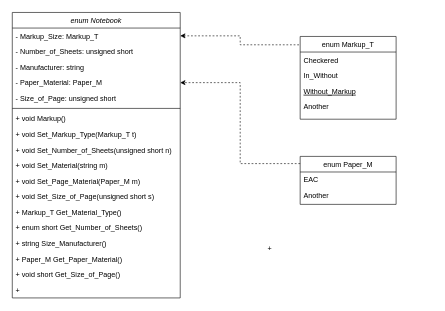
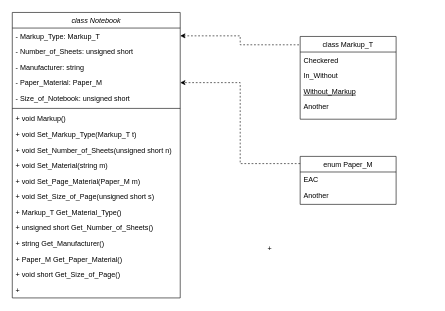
(96, 20) -> (96, 20)
(59, 36) -> (60, 36)
(348, 44) -> (348, 44)
(72, 98) -> (80, 98)
(84, 228) -> (91, 228)
(69, 244) -> (68, 244)
